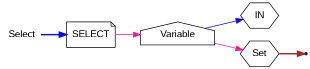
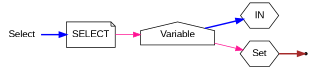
(220, 25) -> (220, 25)
